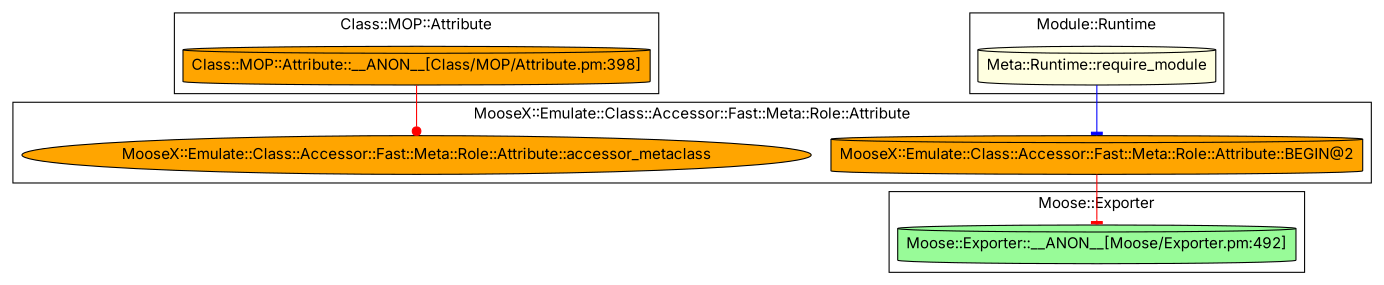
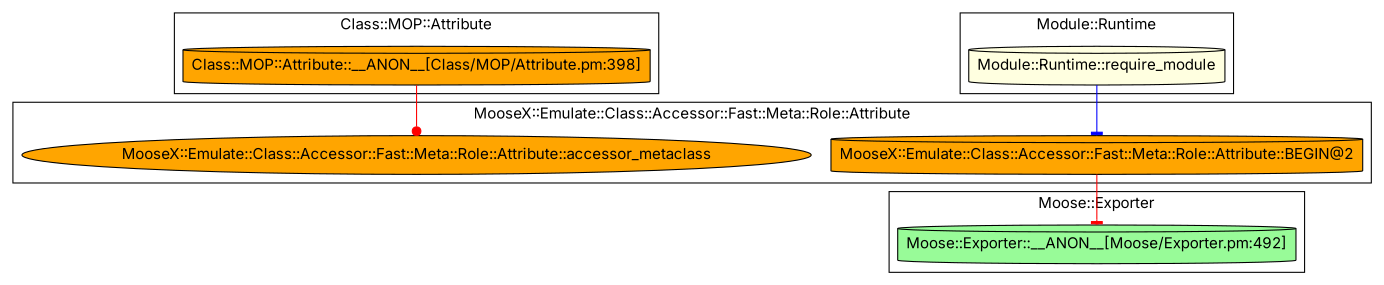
(1097, 66) -> (1097, 66)
